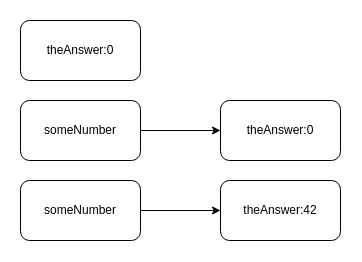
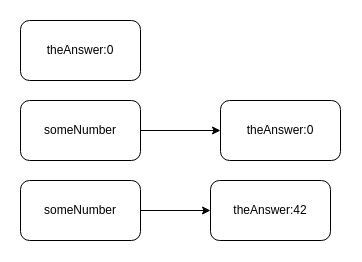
(281, 211) -> (271, 211)
